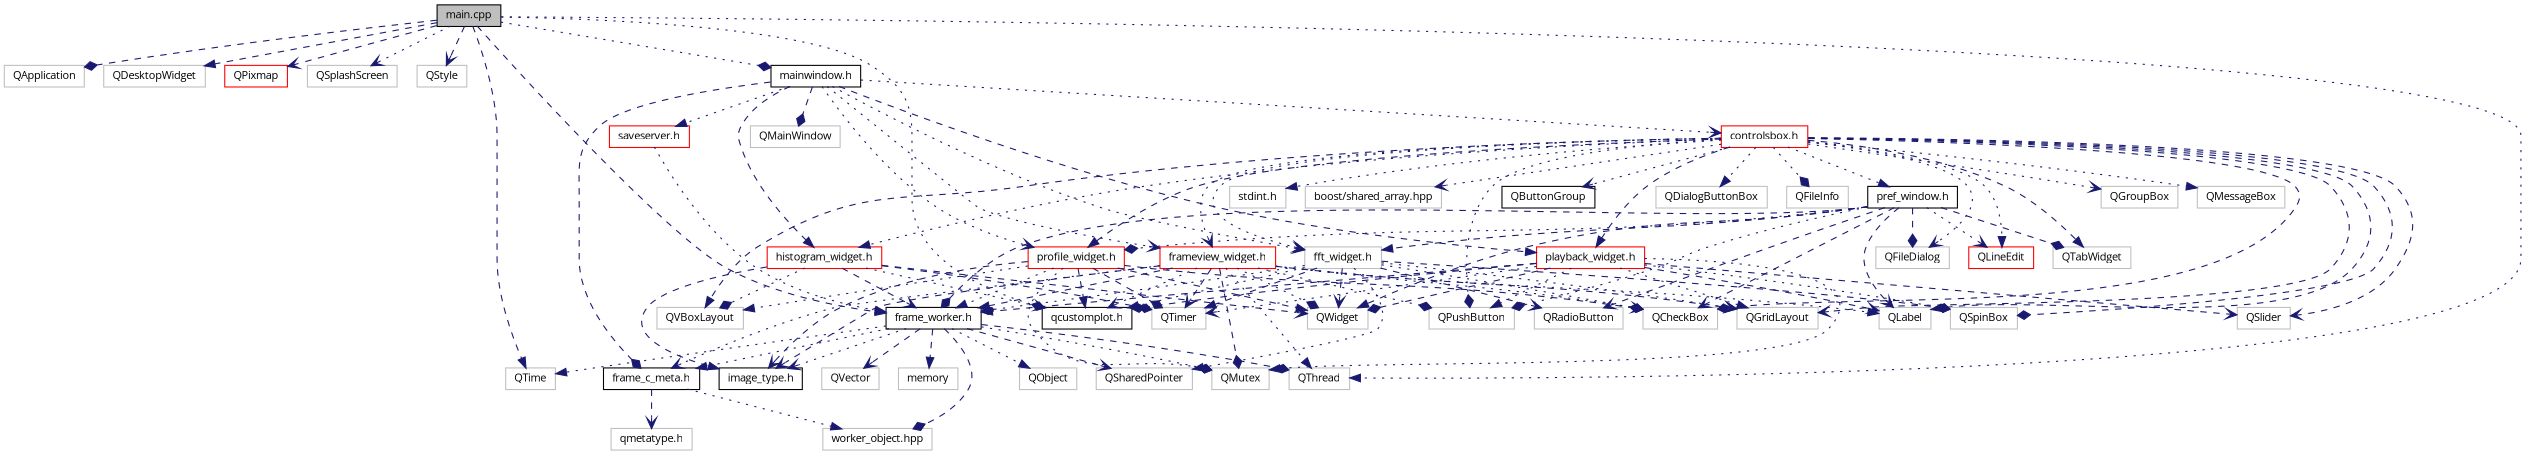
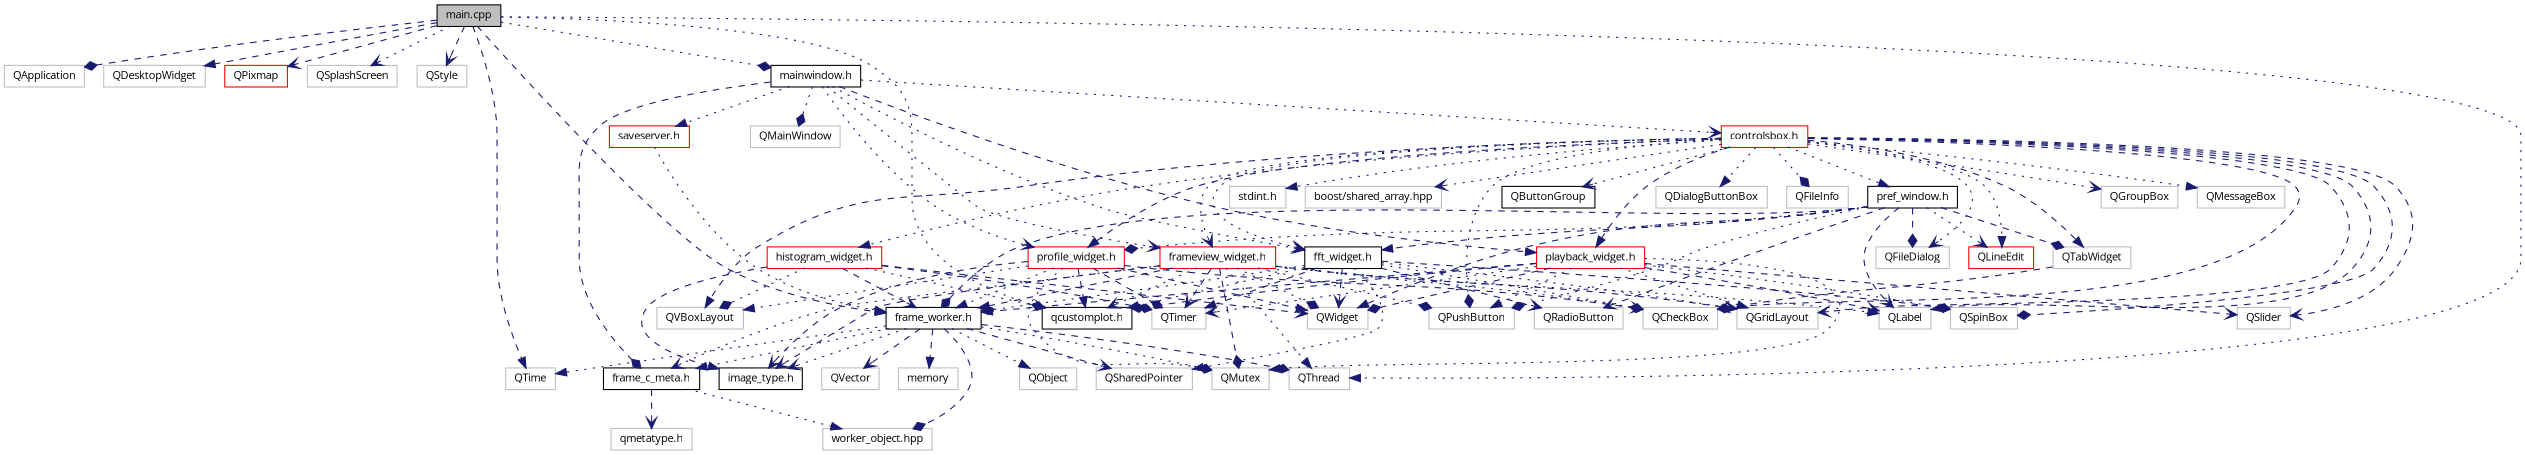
(808, 100) -> (808, 100)
(746, 160) -> none
(1801, 255) -> (1948, 282)
(1343, 258) -> (1343, 258)
